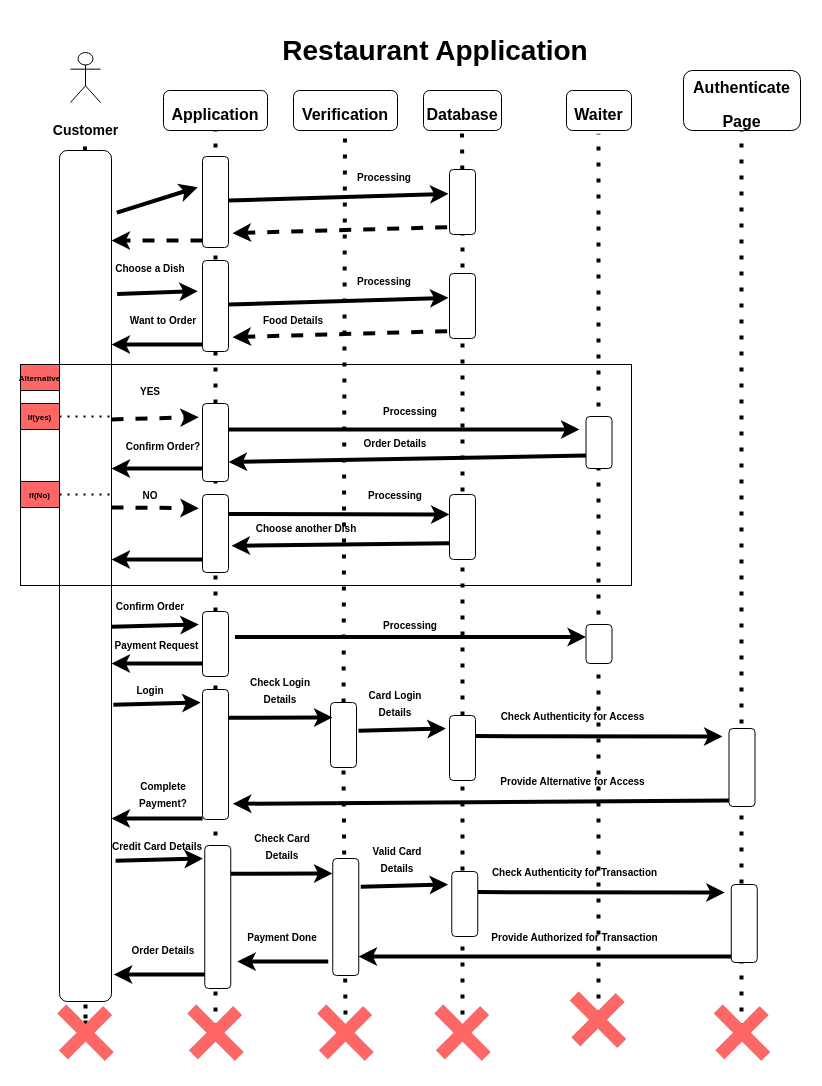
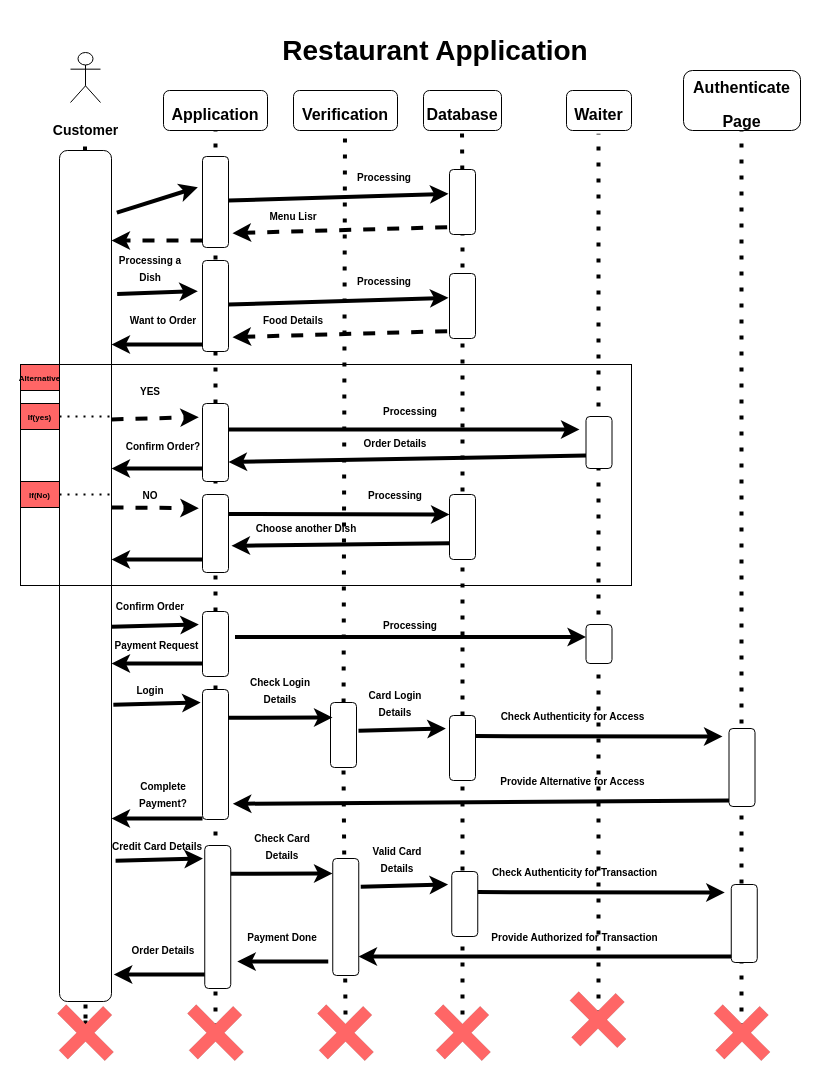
none -> (294, 215)
(151, 268) -> (151, 268)
